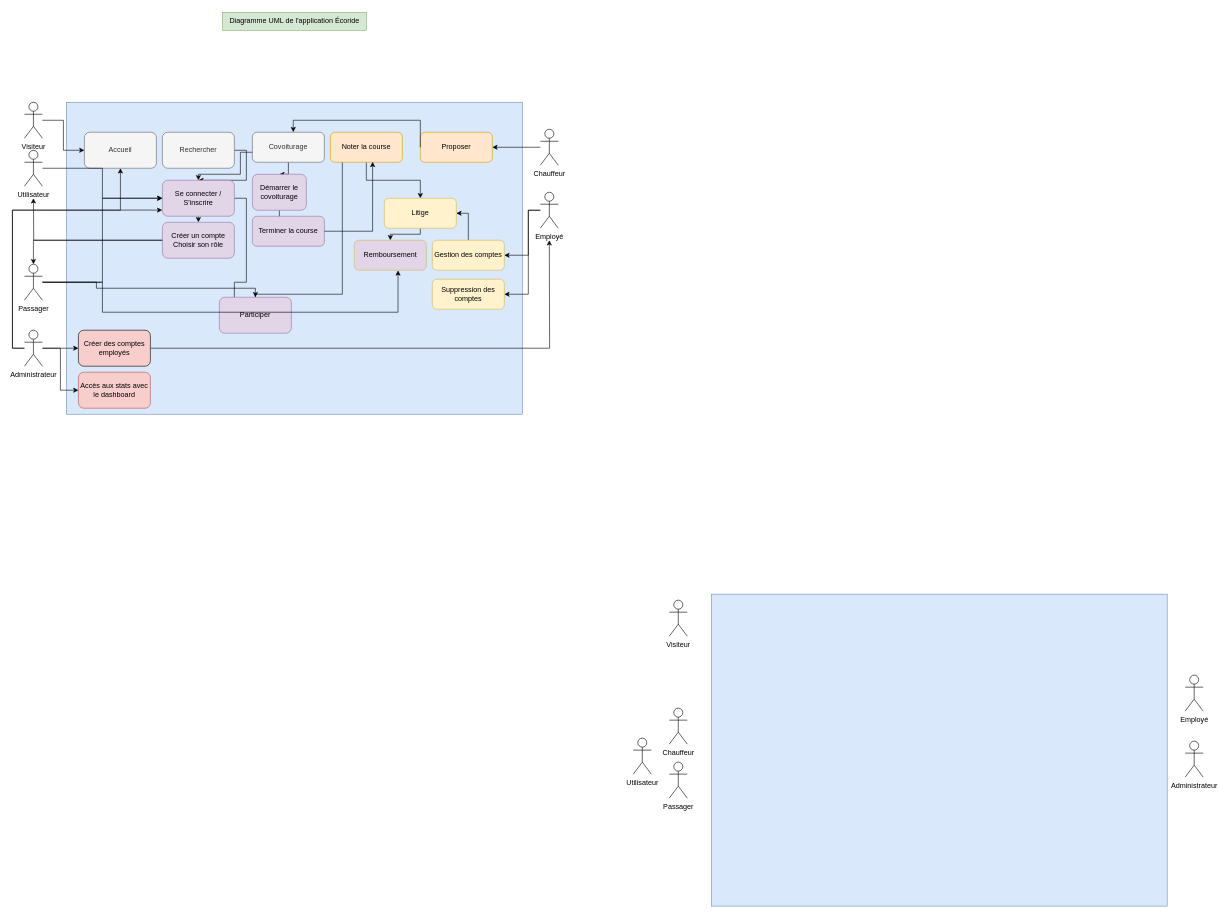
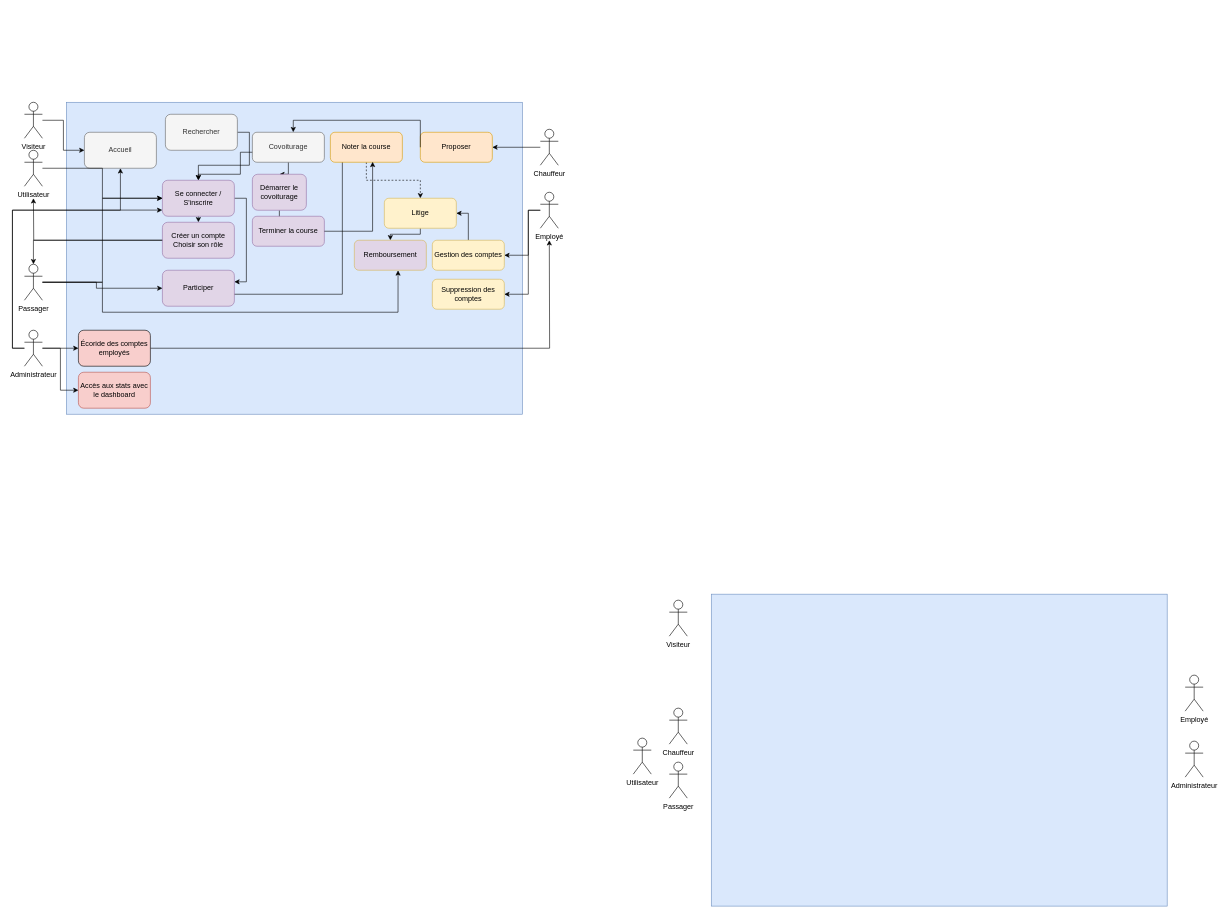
(294, 21) -> none
(198, 150) -> (201, 132)
(391, 180) -> (391, 180)
(255, 315) -> (198, 288)
(114, 348) -> (114, 348)
